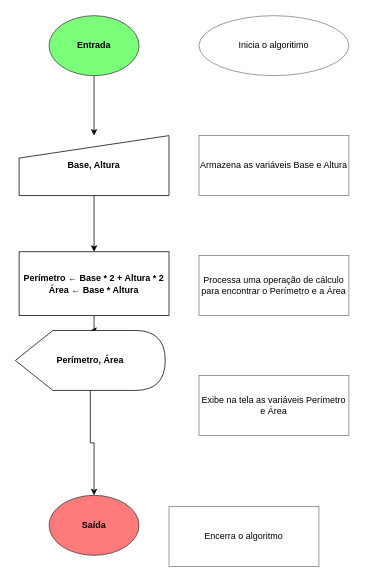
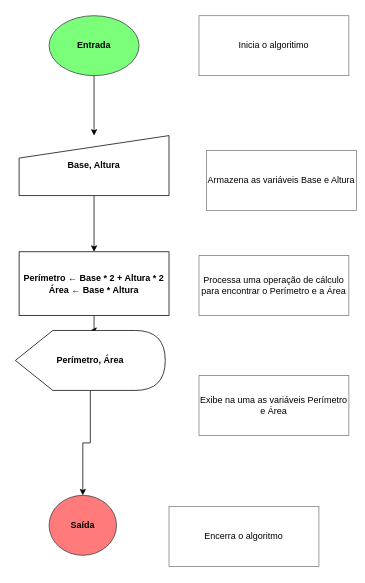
(274, 45) -> (274, 45)
(274, 165) -> (282, 180)
(274, 405) -> (274, 405)
(94, 525) -> (83, 525)
